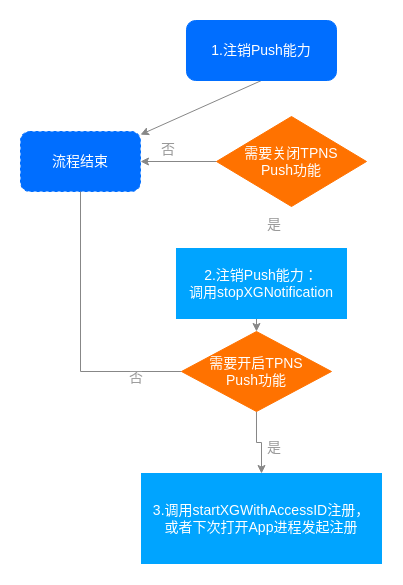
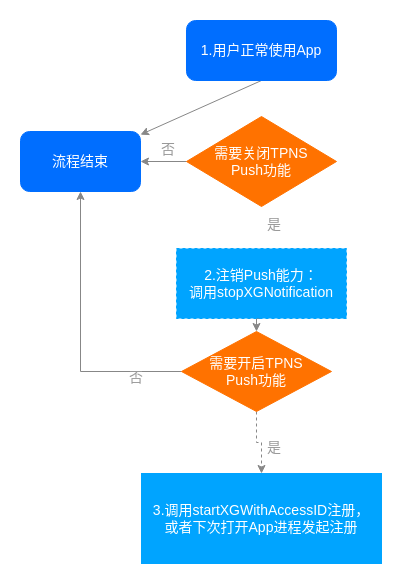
(262, 51) -> (262, 51)
(81, 162) -> (81, 162)
(292, 162) -> (262, 162)
(81, 197) -> (81, 199)
(261, 284) -> (261, 284)
(257, 443) -> (257, 443)
